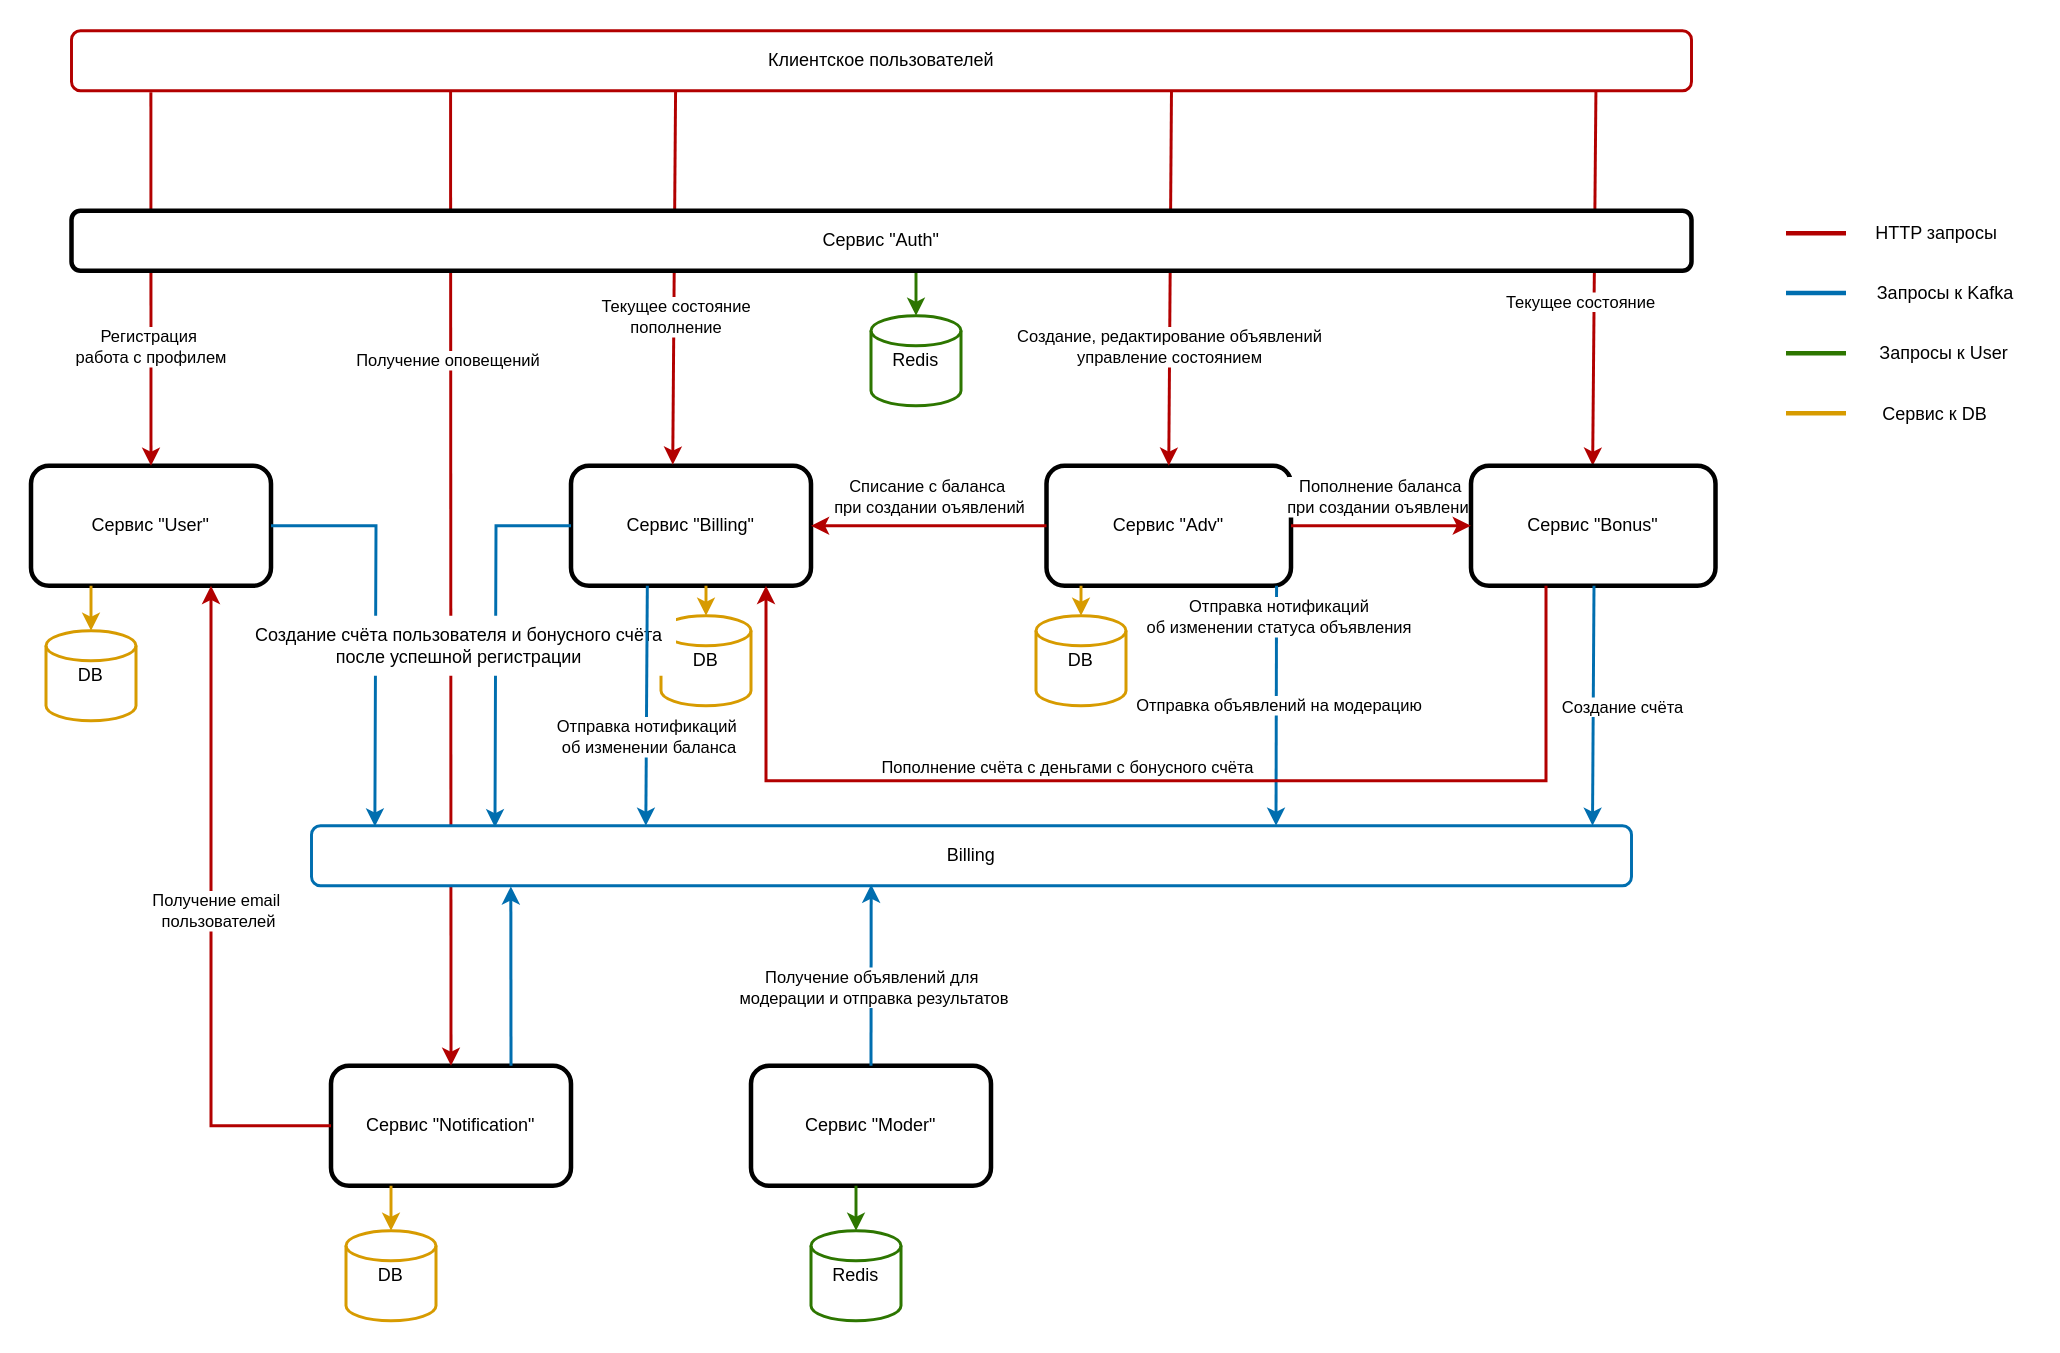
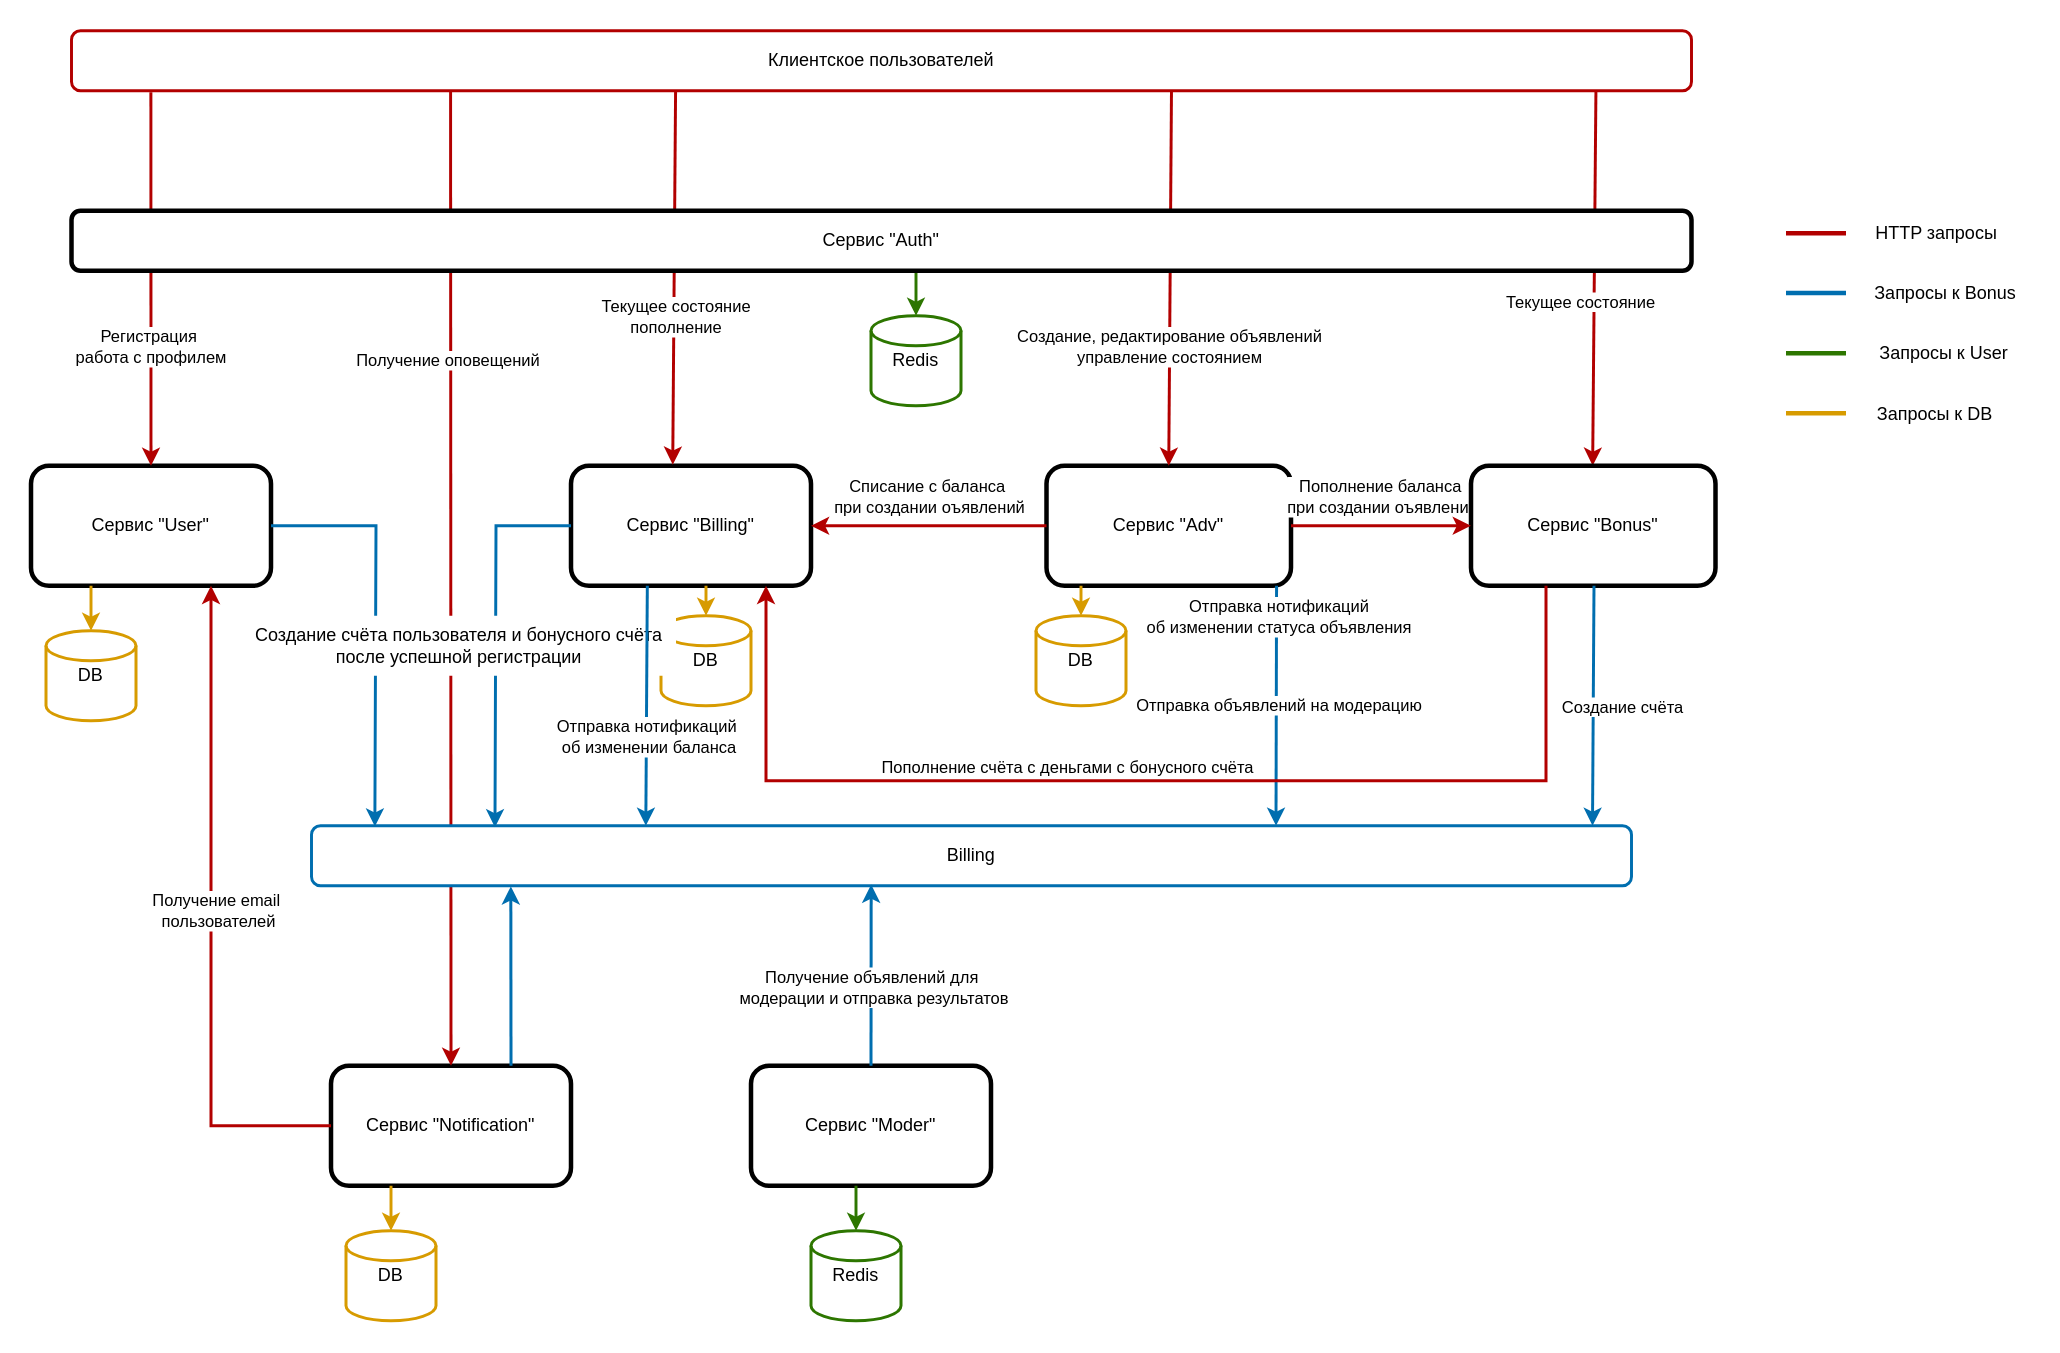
(1946, 293) -> (1946, 293)
(1935, 415) -> (1935, 415)
